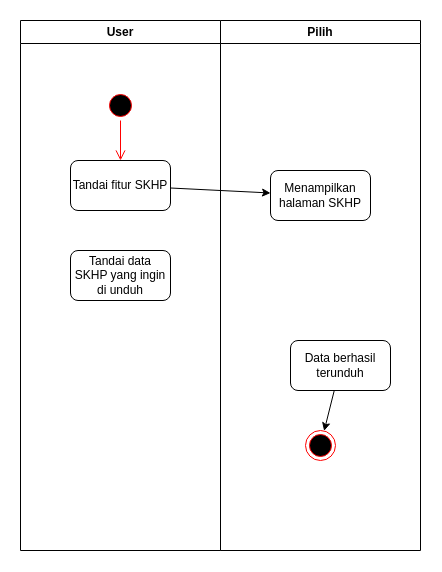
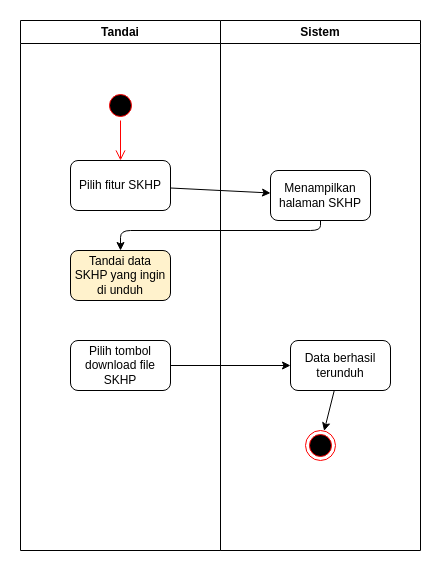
(121, 33) -> (121, 33)
(321, 33) -> (321, 33)
(121, 186) -> (121, 186)
none -> (222, 231)
(121, 276) -> (121, 276)
none -> (121, 366)
none -> (227, 366)
